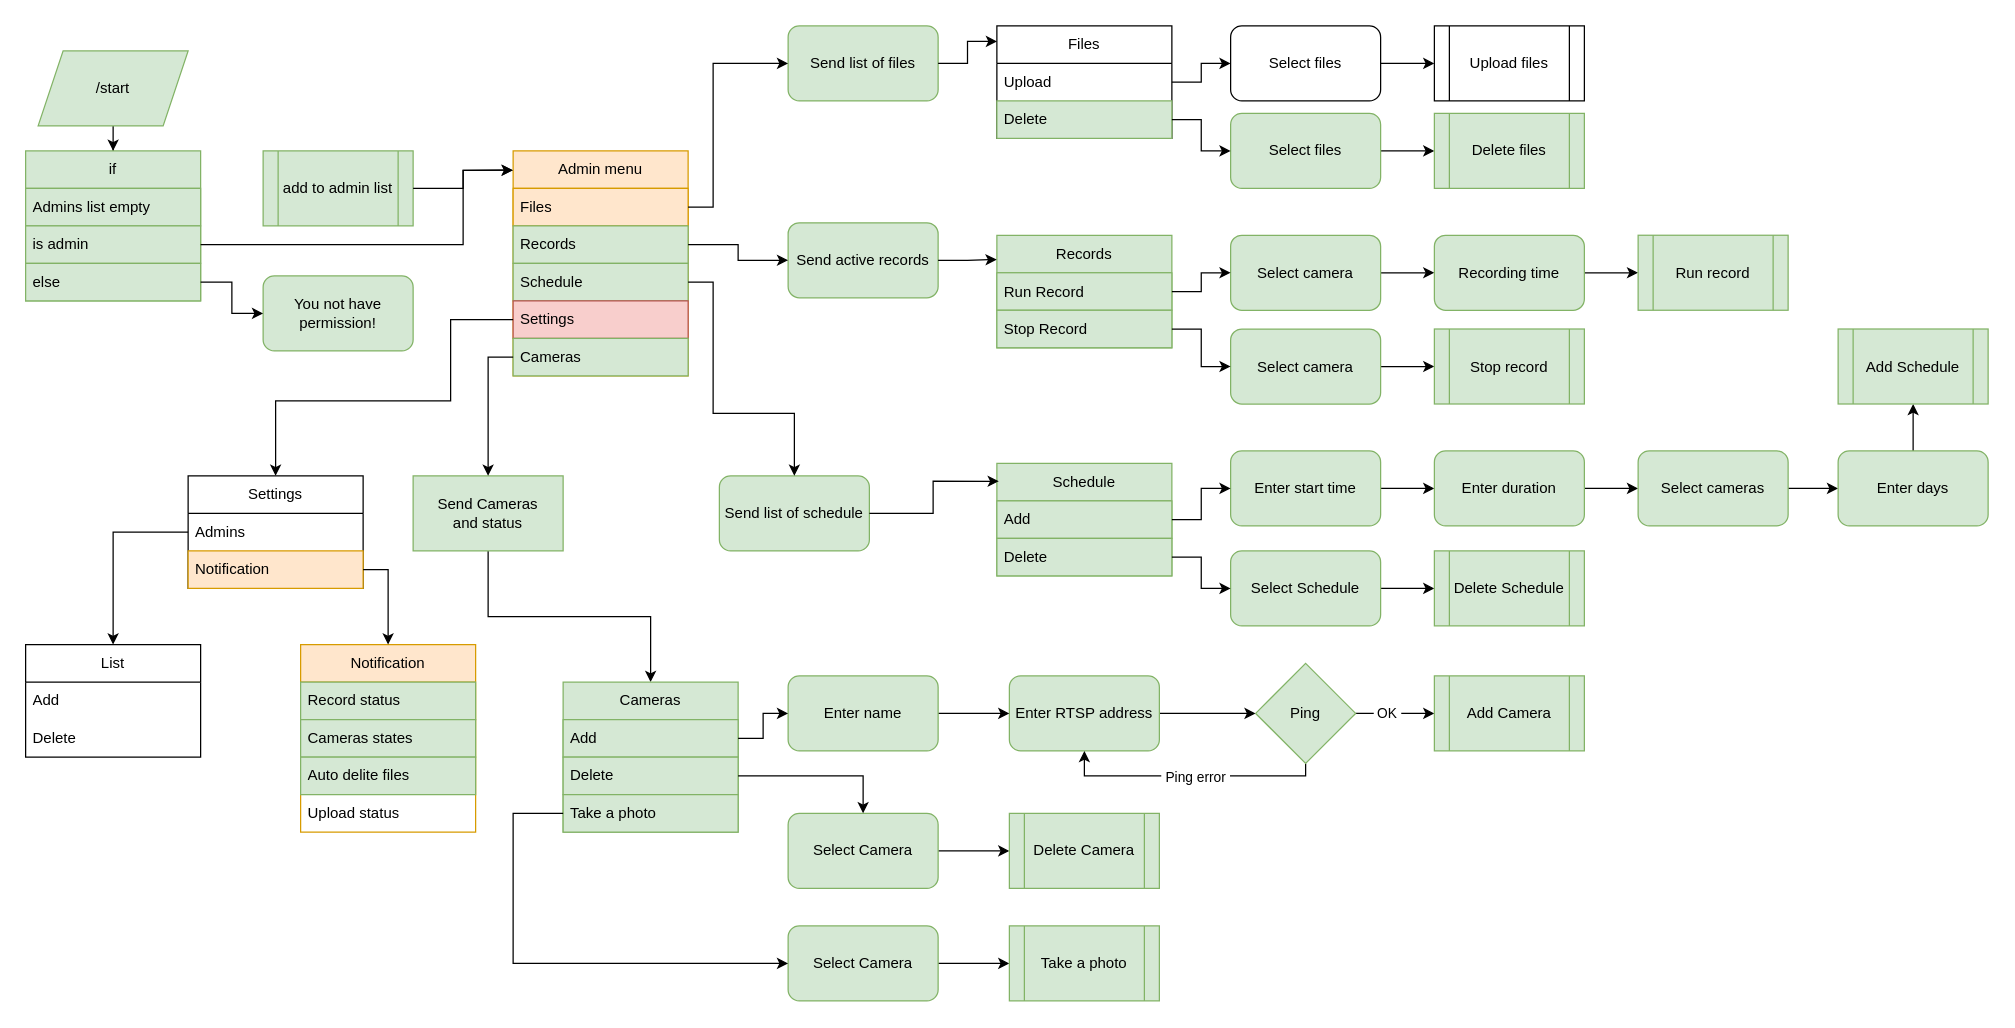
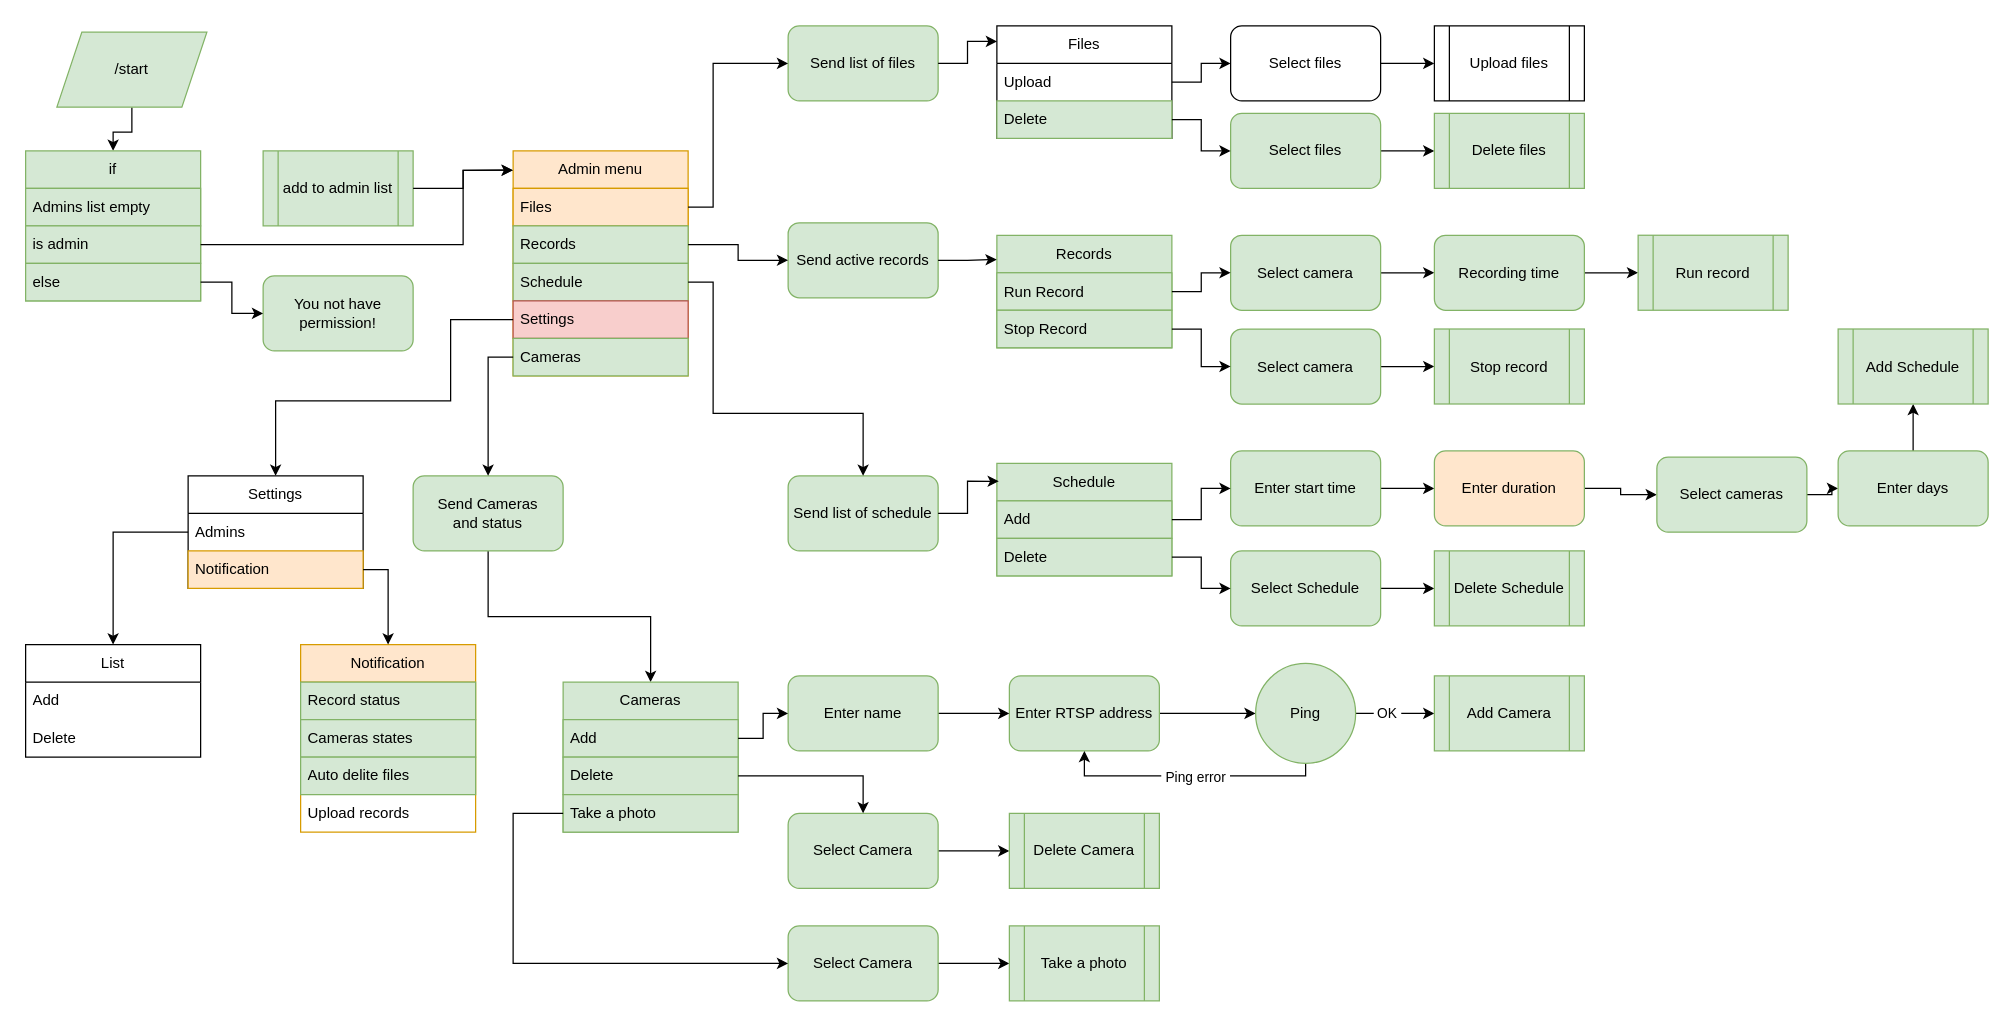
(113, 88) -> (132, 69)
(1509, 488) -> (1509, 488)
(1713, 488) -> (1732, 494)
(488, 513) -> (488, 513)
(794, 513) -> (863, 513)
(1306, 713) -> (1306, 713)
(359, 813) -> (363, 813)
